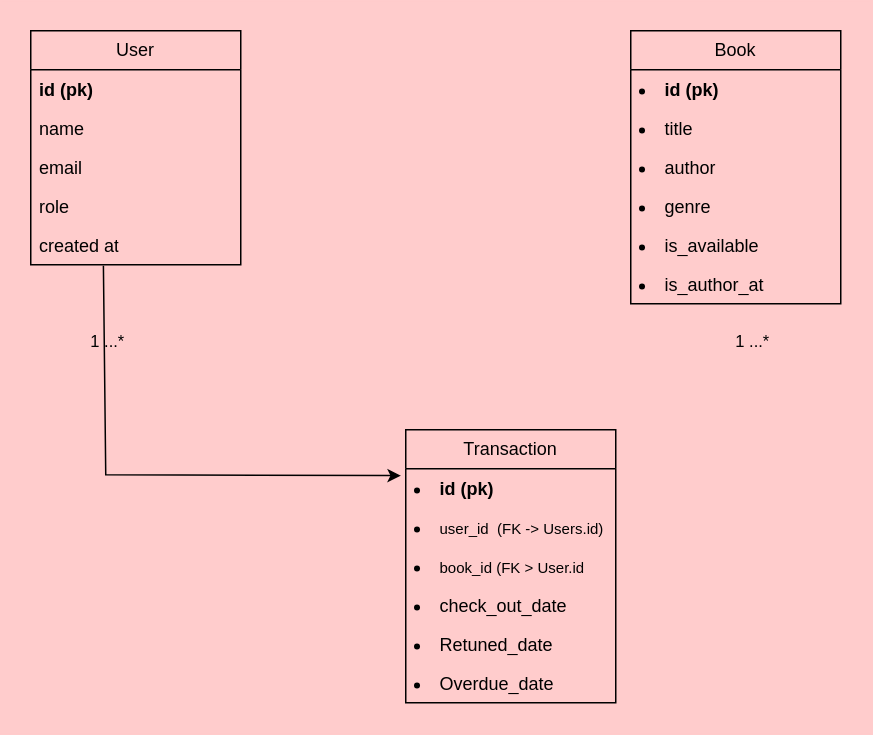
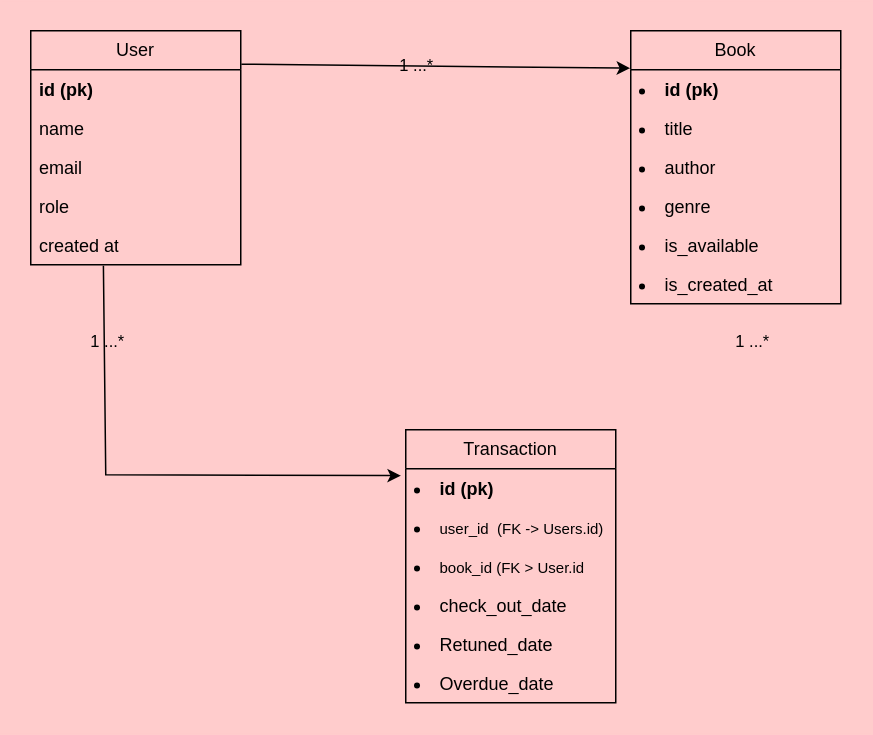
none -> (431, 66)
(698, 286) -> (703, 286)
